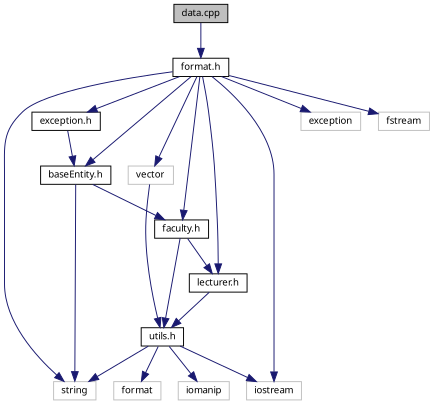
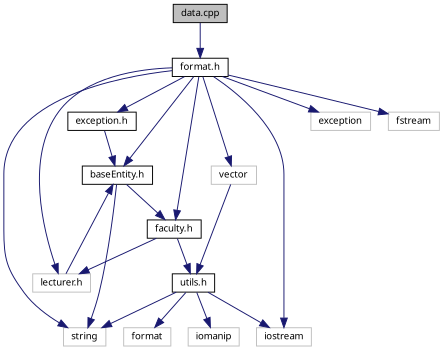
(218, 283) -> (62, 283)
(194, 307) -> (87, 233)
